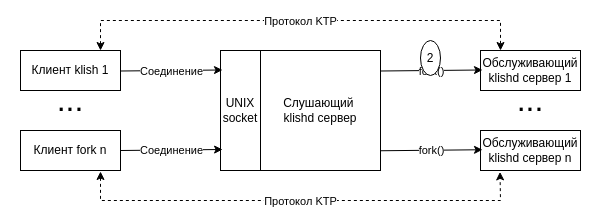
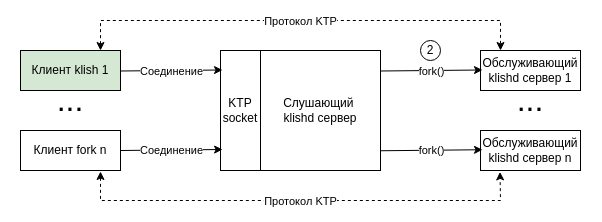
(431, 58) -> (431, 51)
(71, 71) -> (71, 71)
(241, 111) -> (241, 111)
